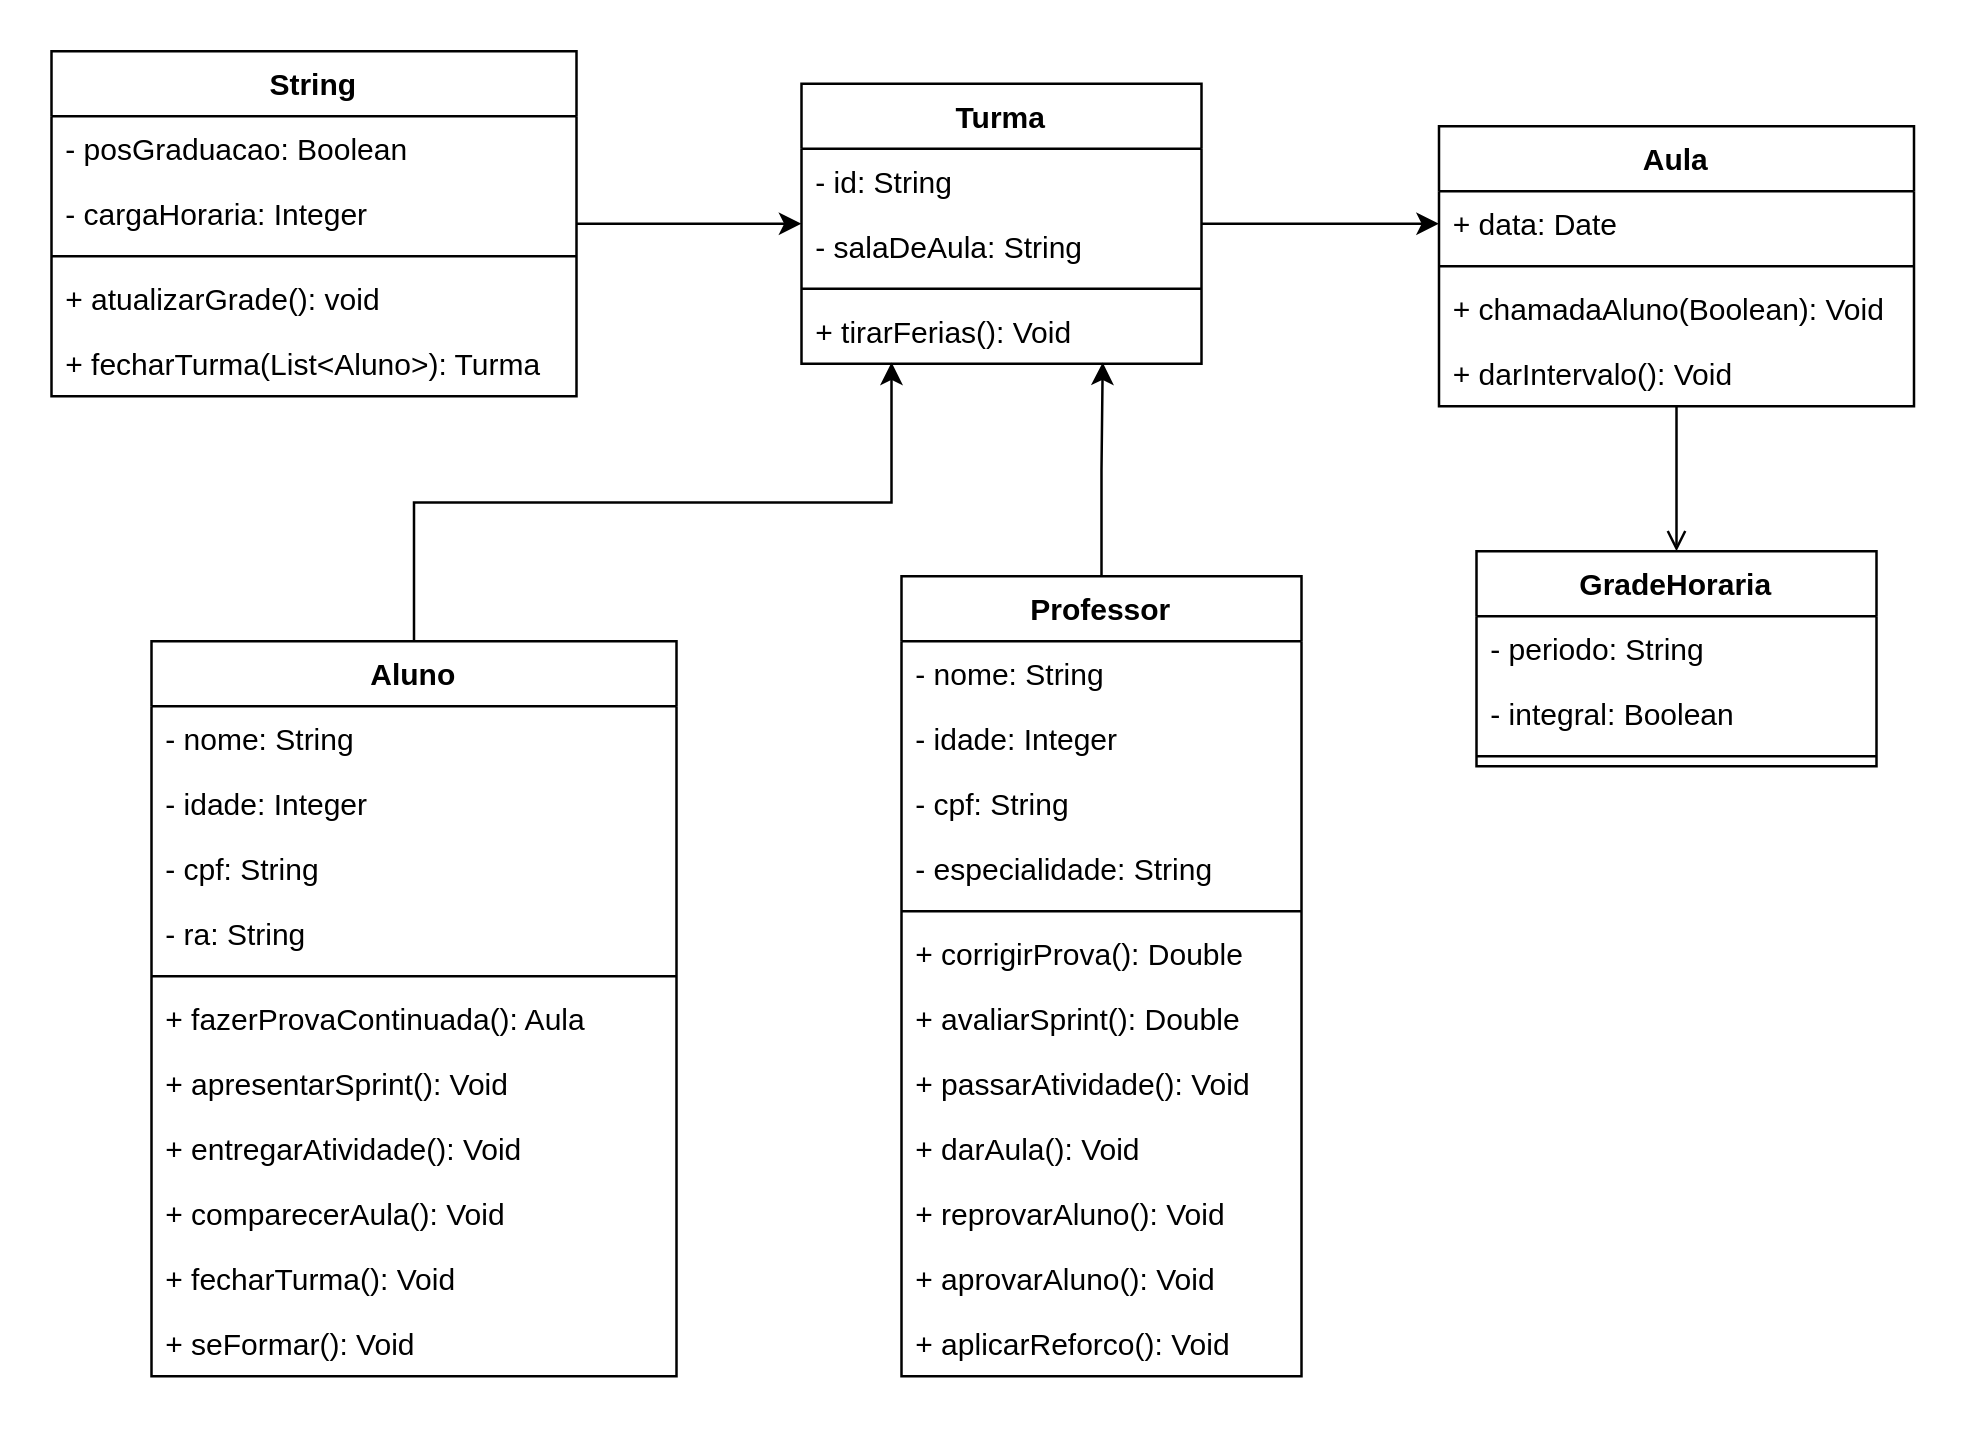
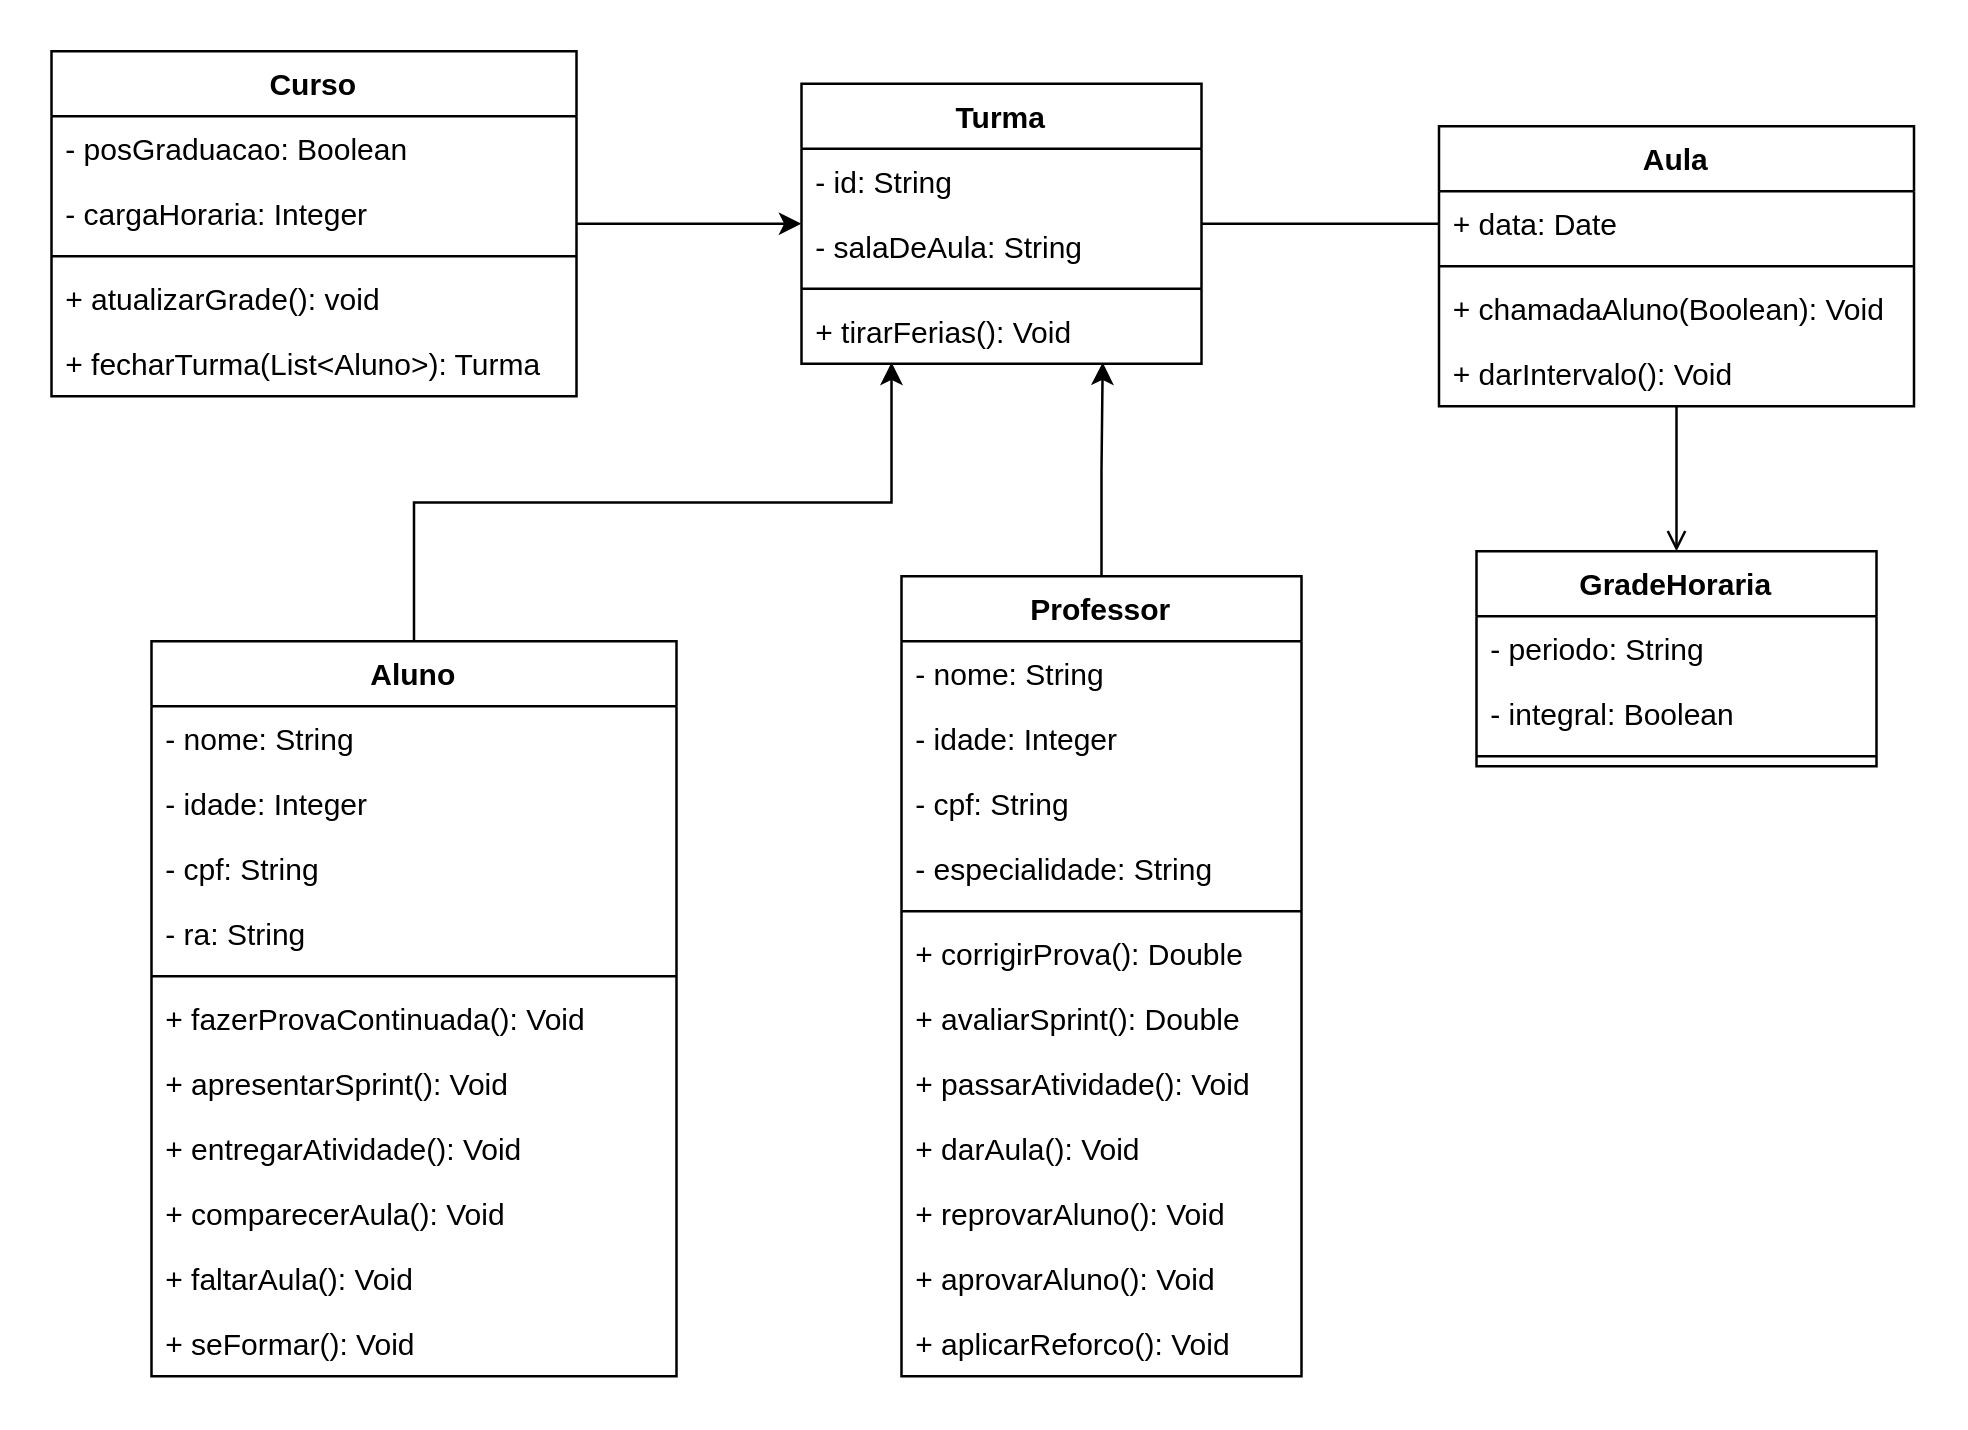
(314, 87) -> (314, 87)
(1420, 224) -> (1426, 224)
(399, 1022) -> (399, 1022)
(327, 1282) -> (311, 1282)
